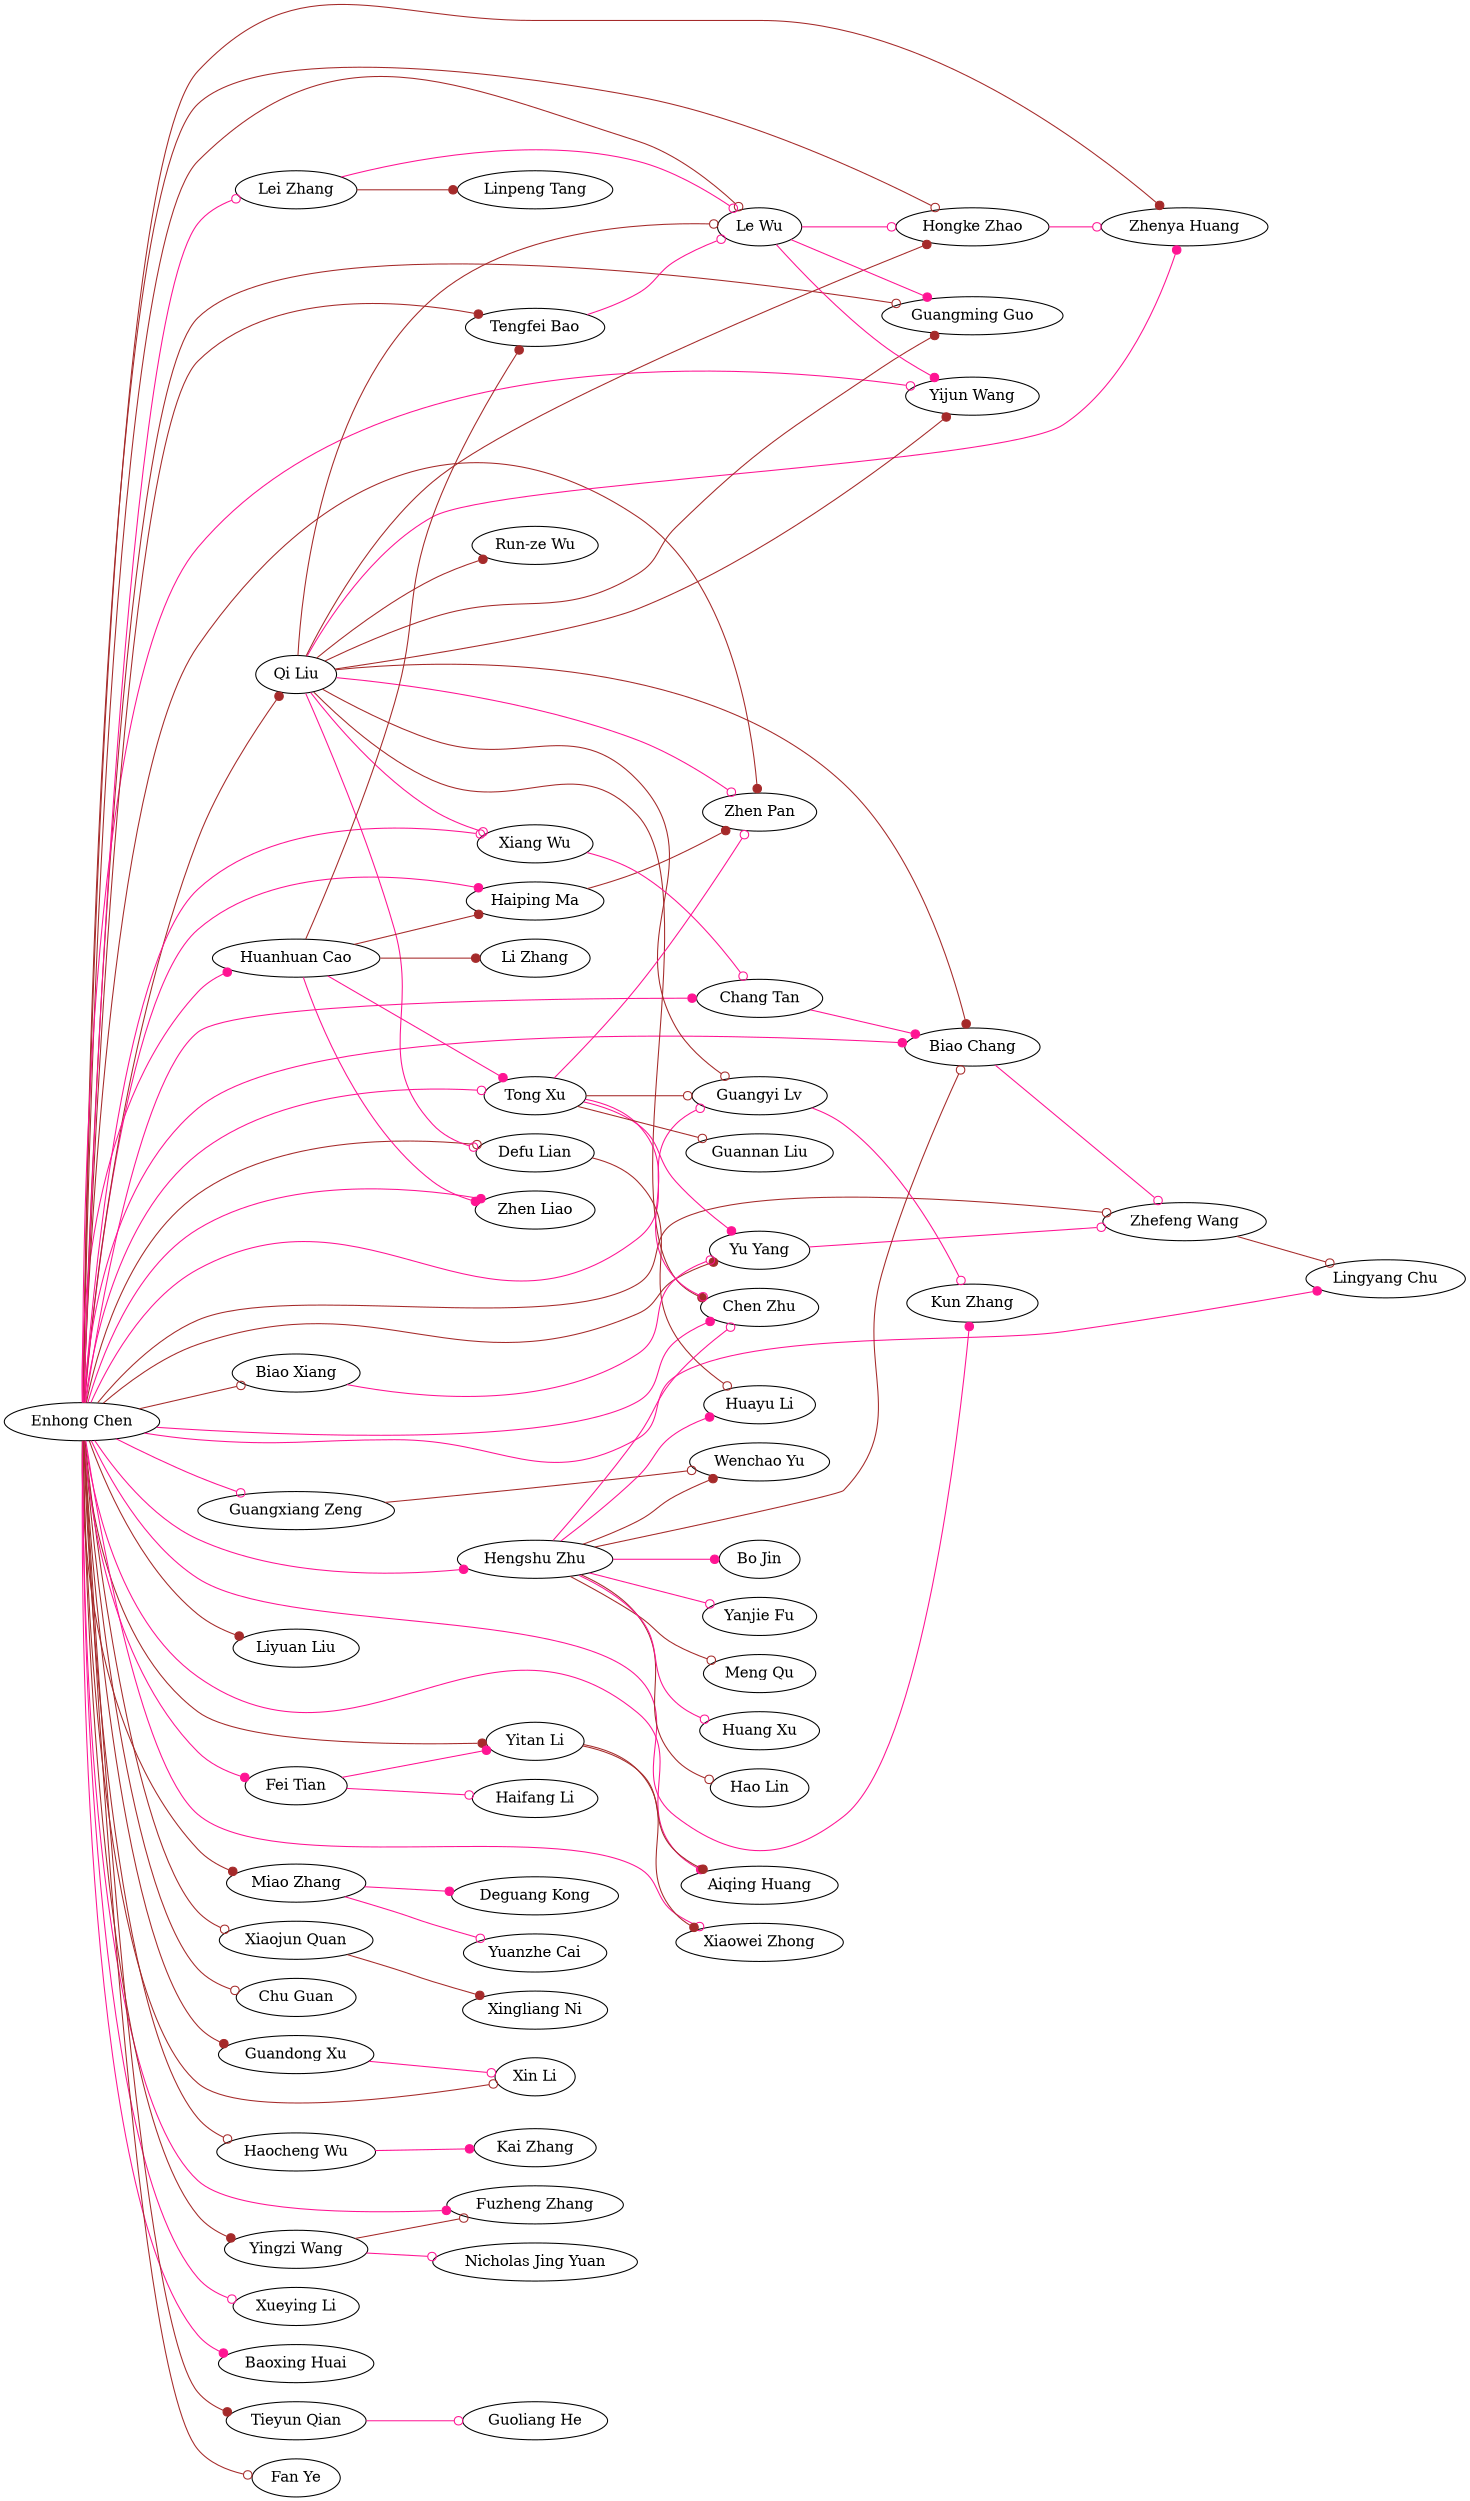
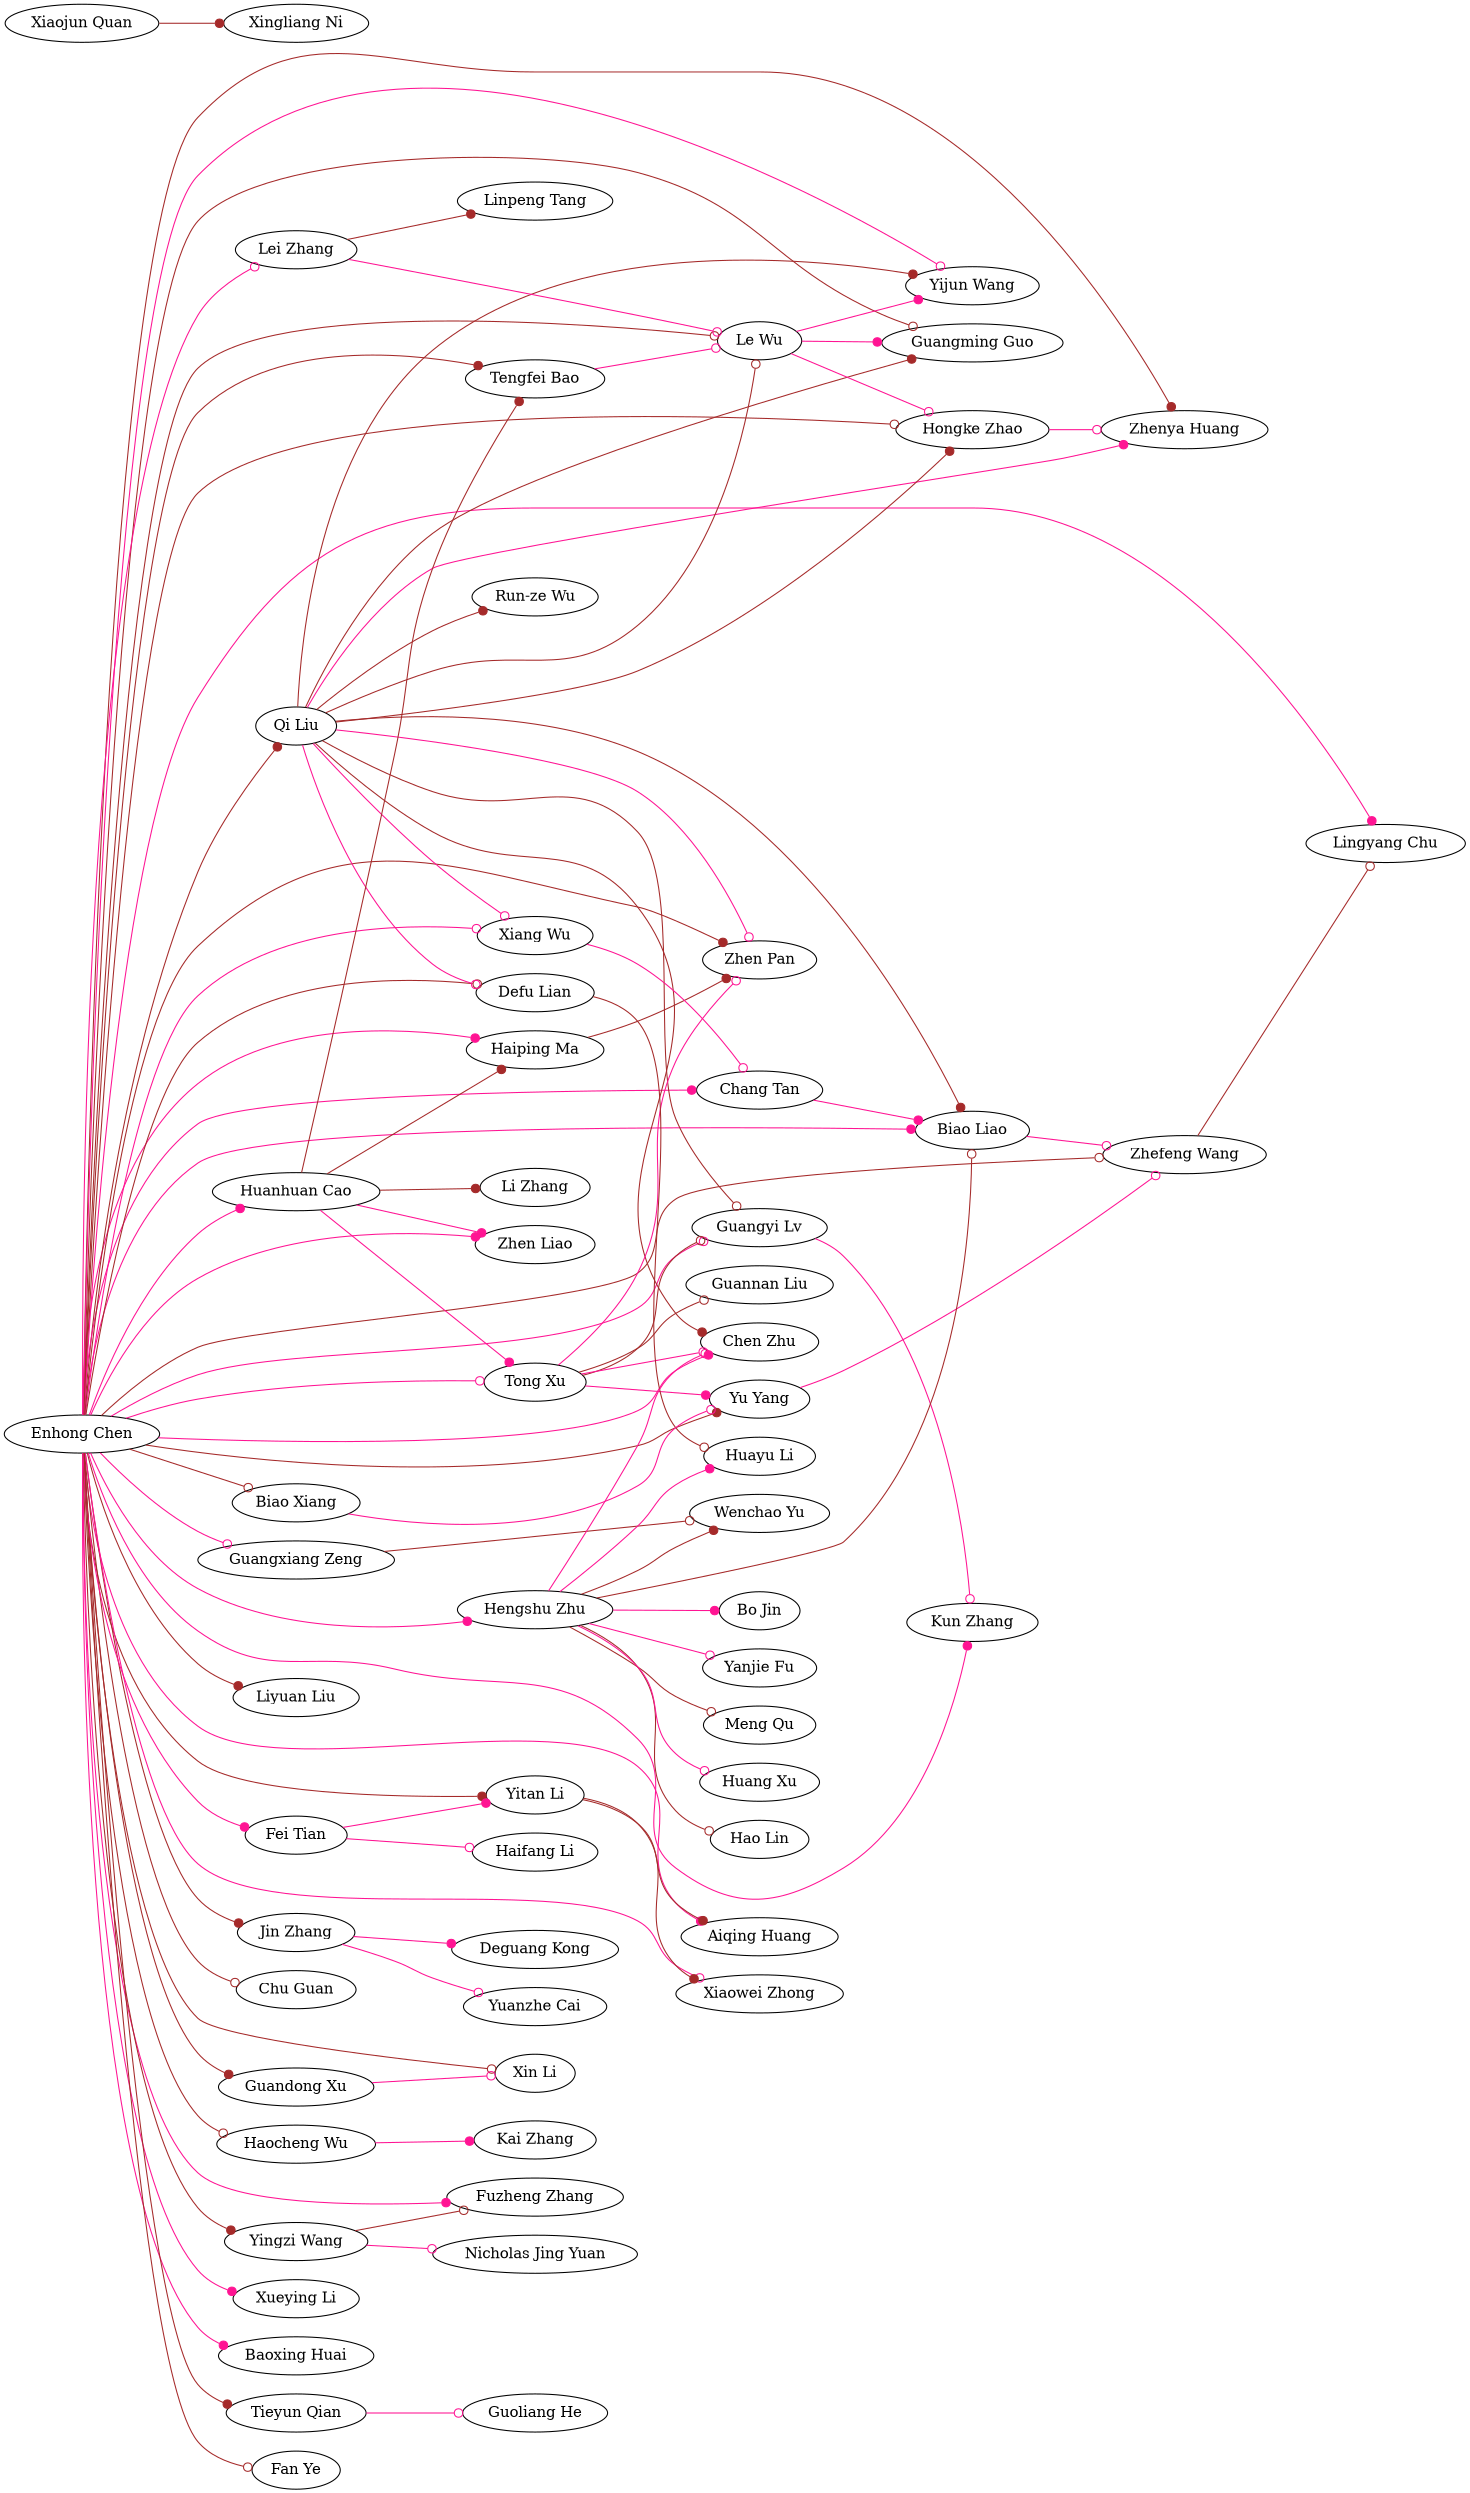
(972, 1047) -> (972, 1130)
(123, 1696) -> none
(296, 1883) -> (296, 1933)
(108, 1951) -> (107, 1930)
